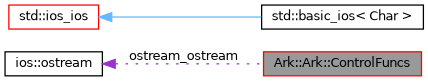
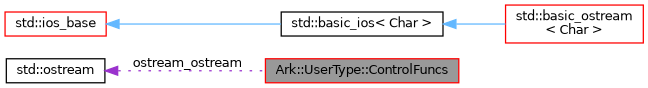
(54, 17) -> (56, 24)
none -> (574, 24)
(54, 64) -> (56, 71)
(343, 64) -> (362, 71)
